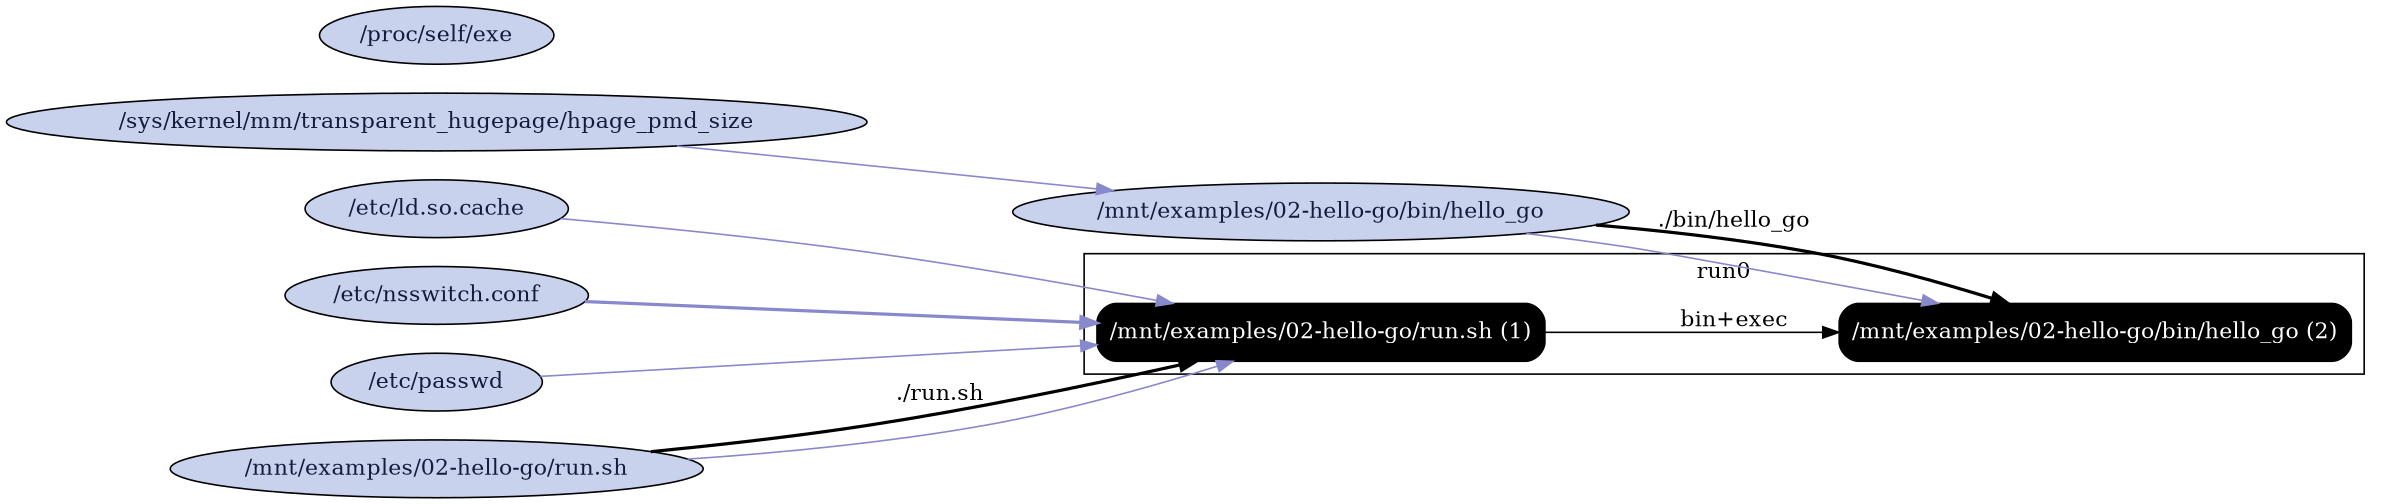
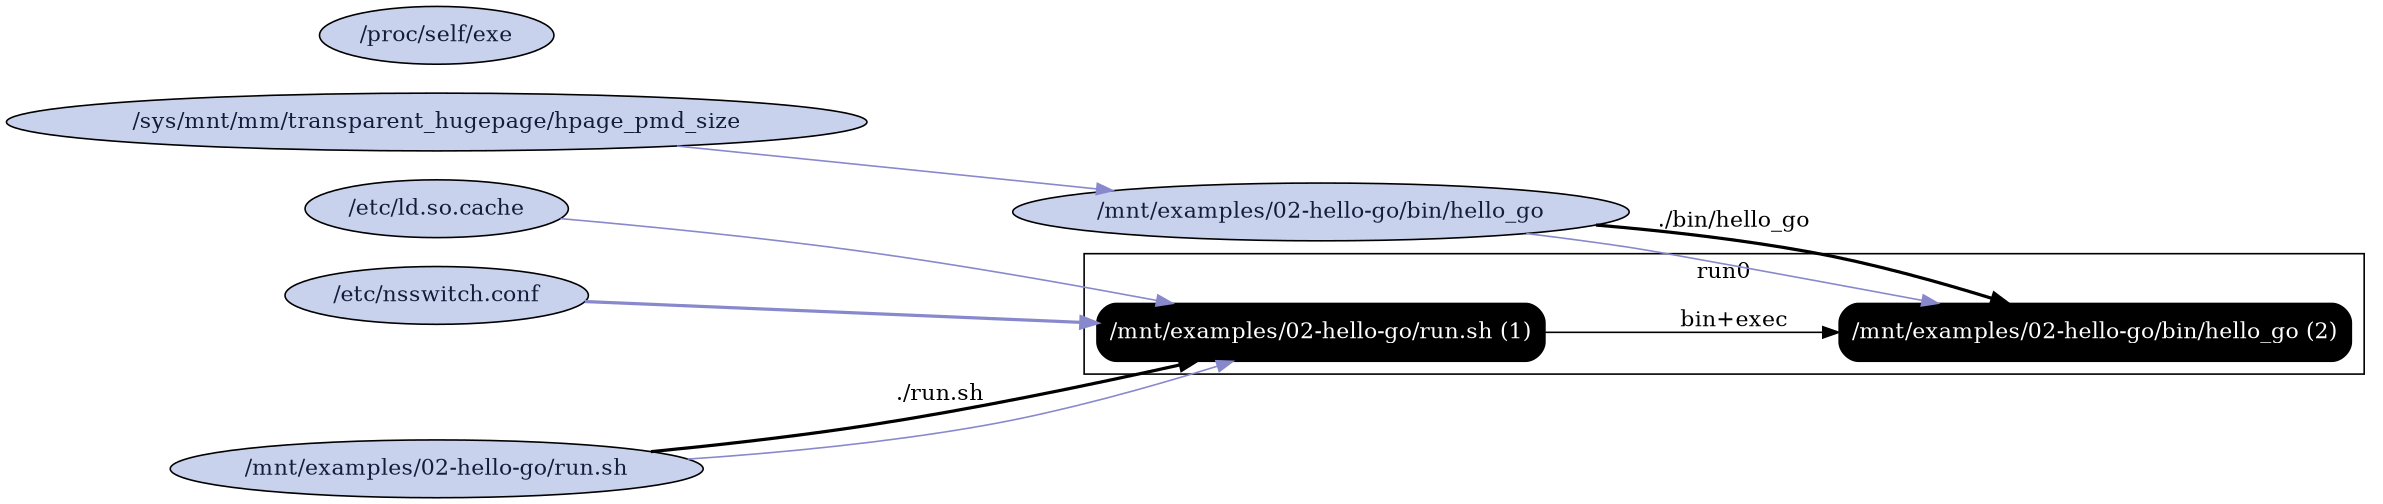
(437, 122) -> (437, 122)
(437, 382) -> none
